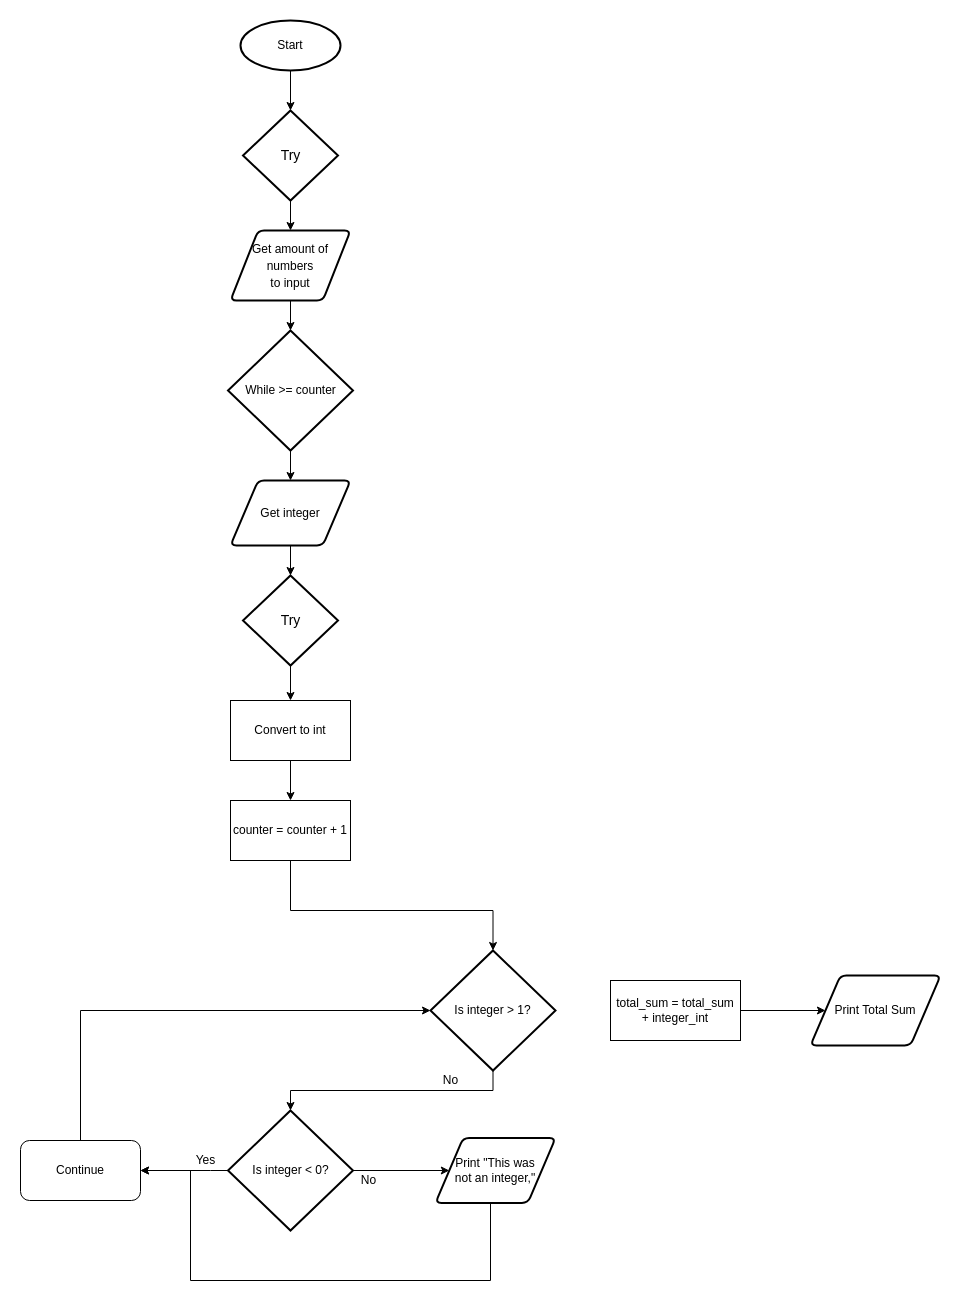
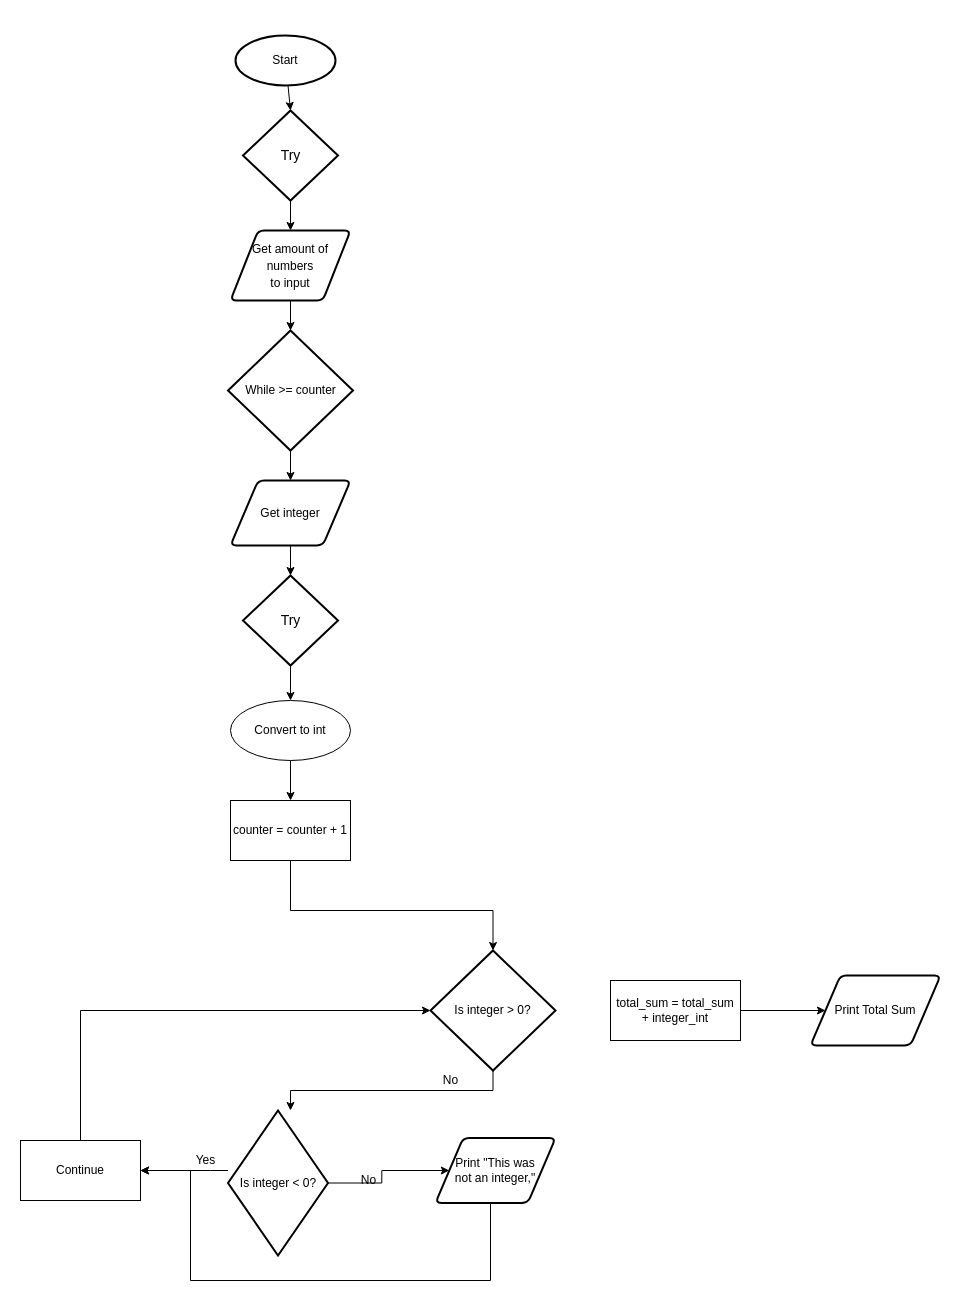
(291, 46) -> (286, 61)
(291, 731) -> (291, 731)
(493, 1011) -> (493, 1011)
(81, 1171) -> (81, 1171)
(291, 1171) -> (278, 1183)
